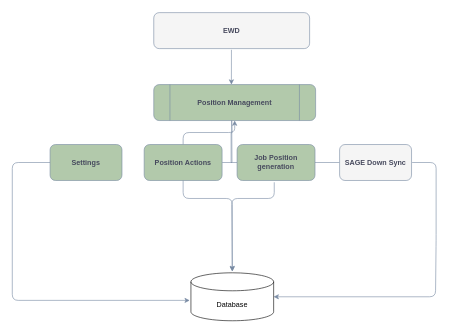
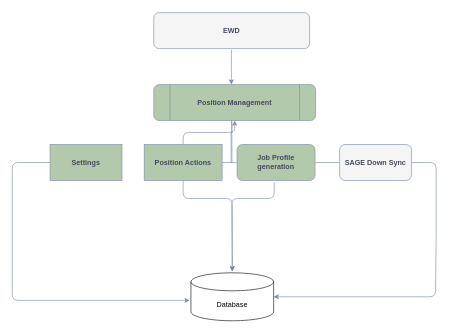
(86, 162) -> (86, 162)
(183, 162) -> (183, 162)
(276, 162) -> (276, 162)
